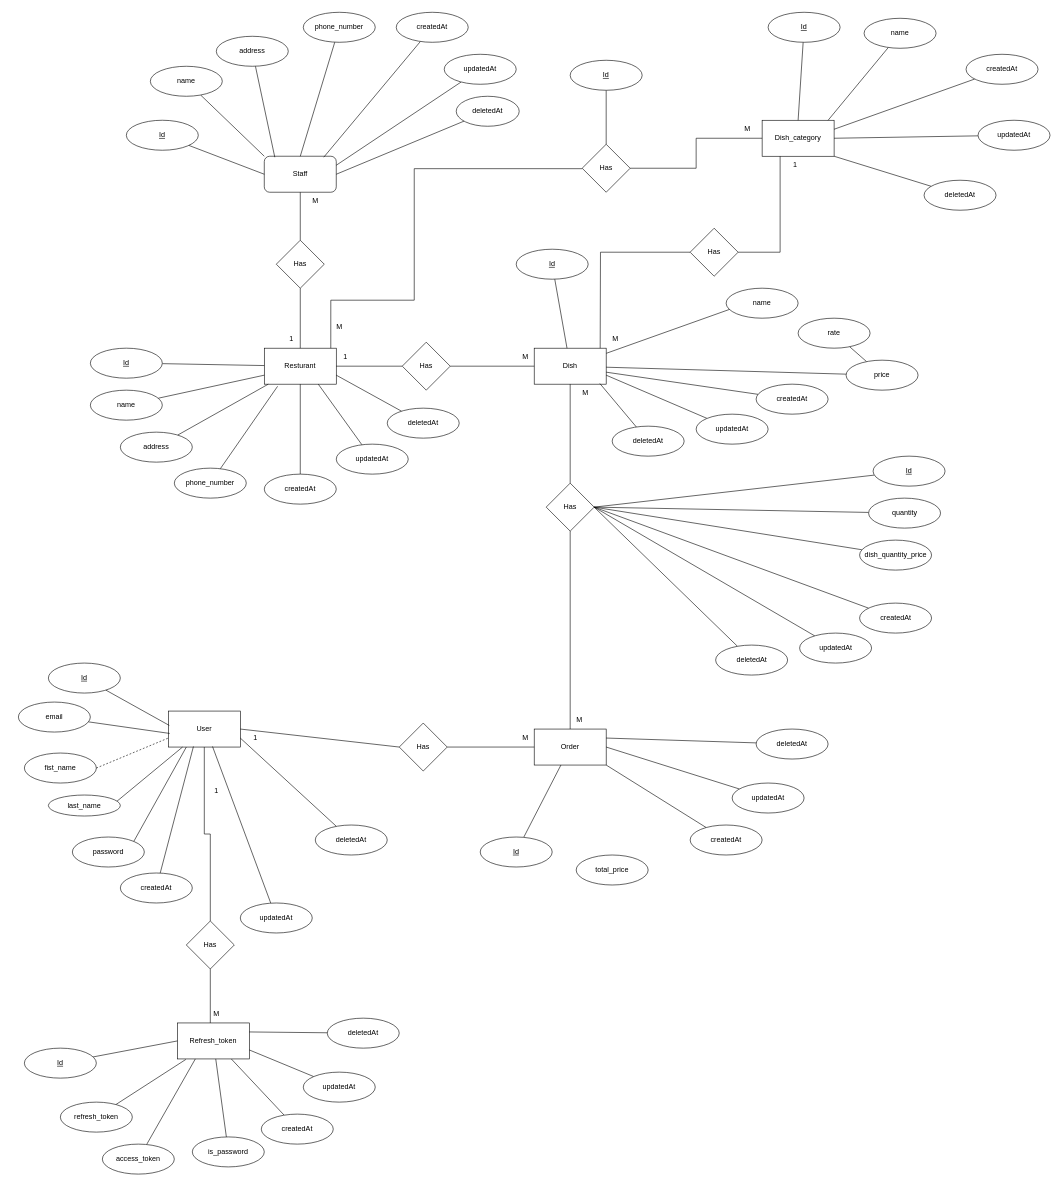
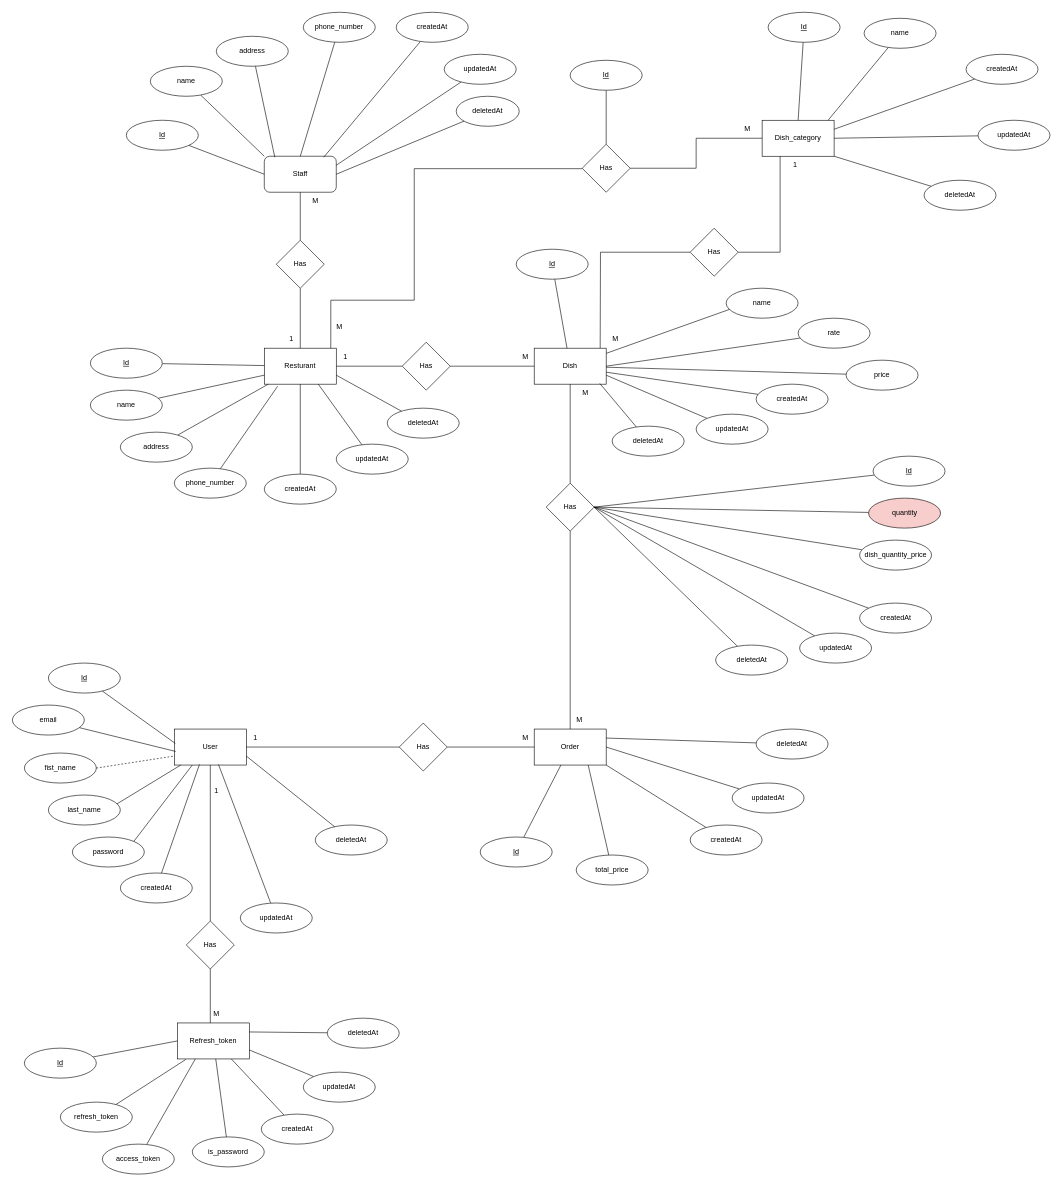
(858, 354) -> (704, 352)
(905, 513) -> (905, 513)
(54, 717) -> (48, 720)
(204, 729) -> (210, 747)
(84, 806) -> (84, 810)
none -> (599, 810)
